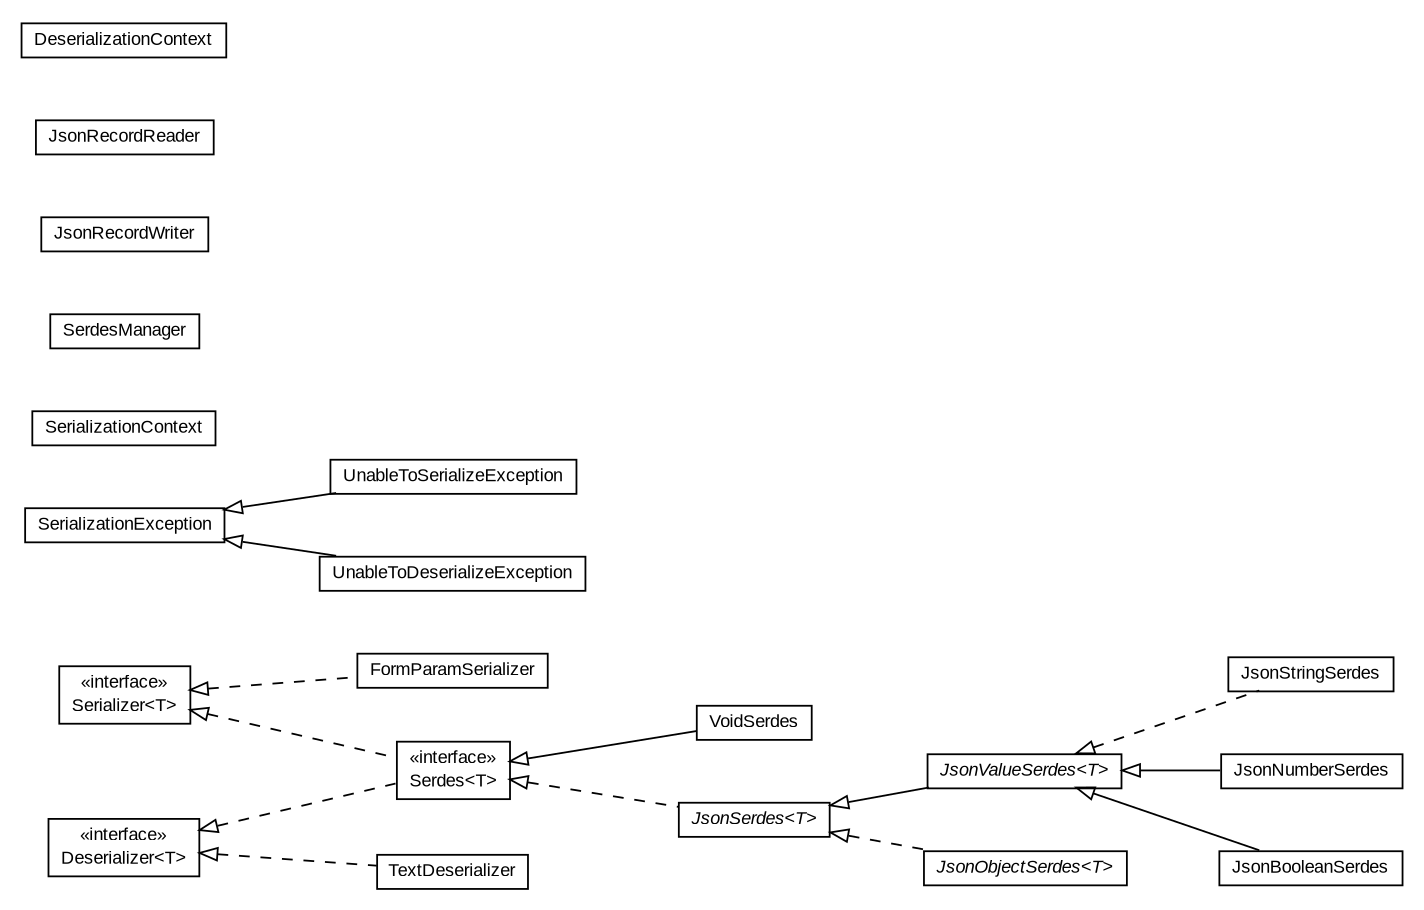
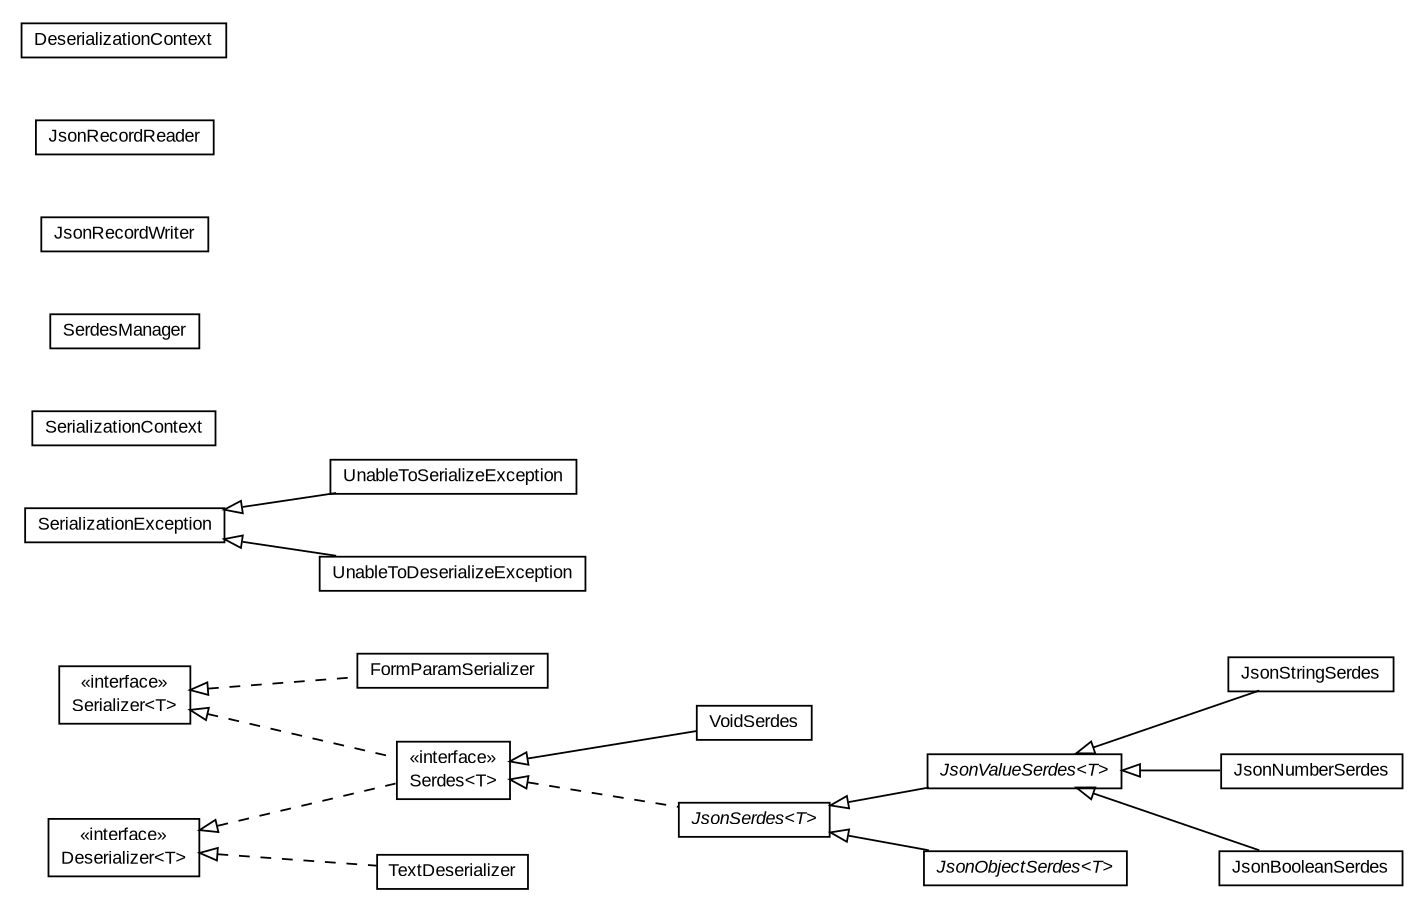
(1176, 719) -> (1176, 719)
(889, 843) -> (889, 843)
